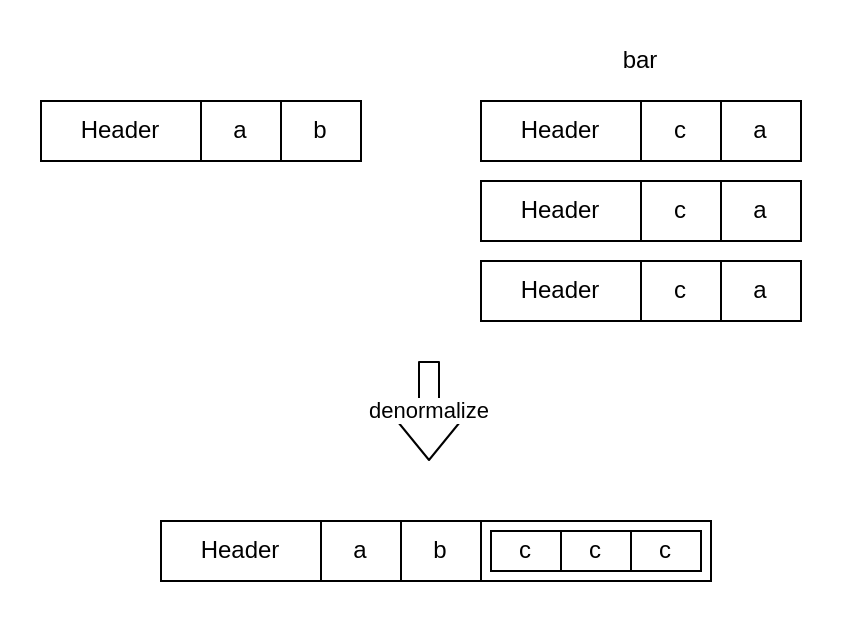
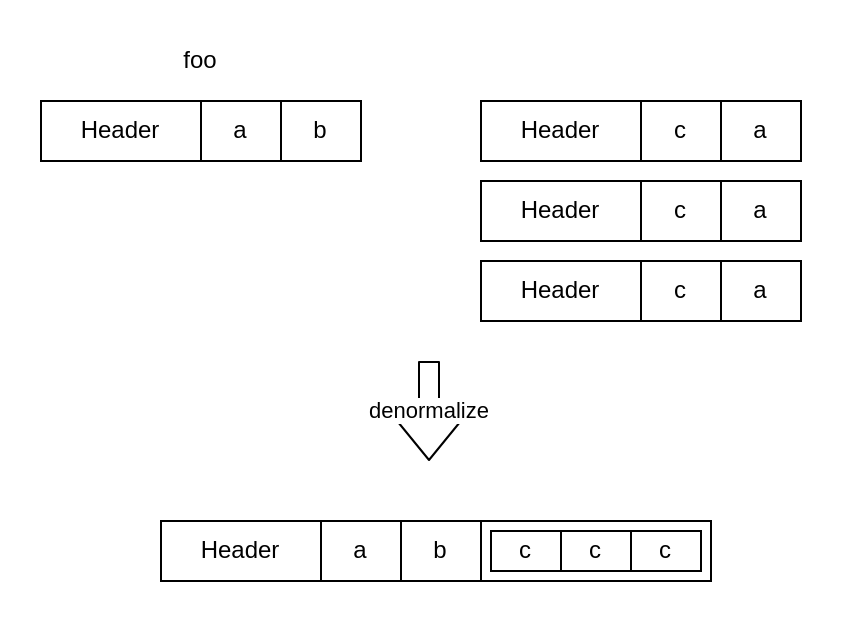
none -> (201, 61)
(641, 61) -> none
